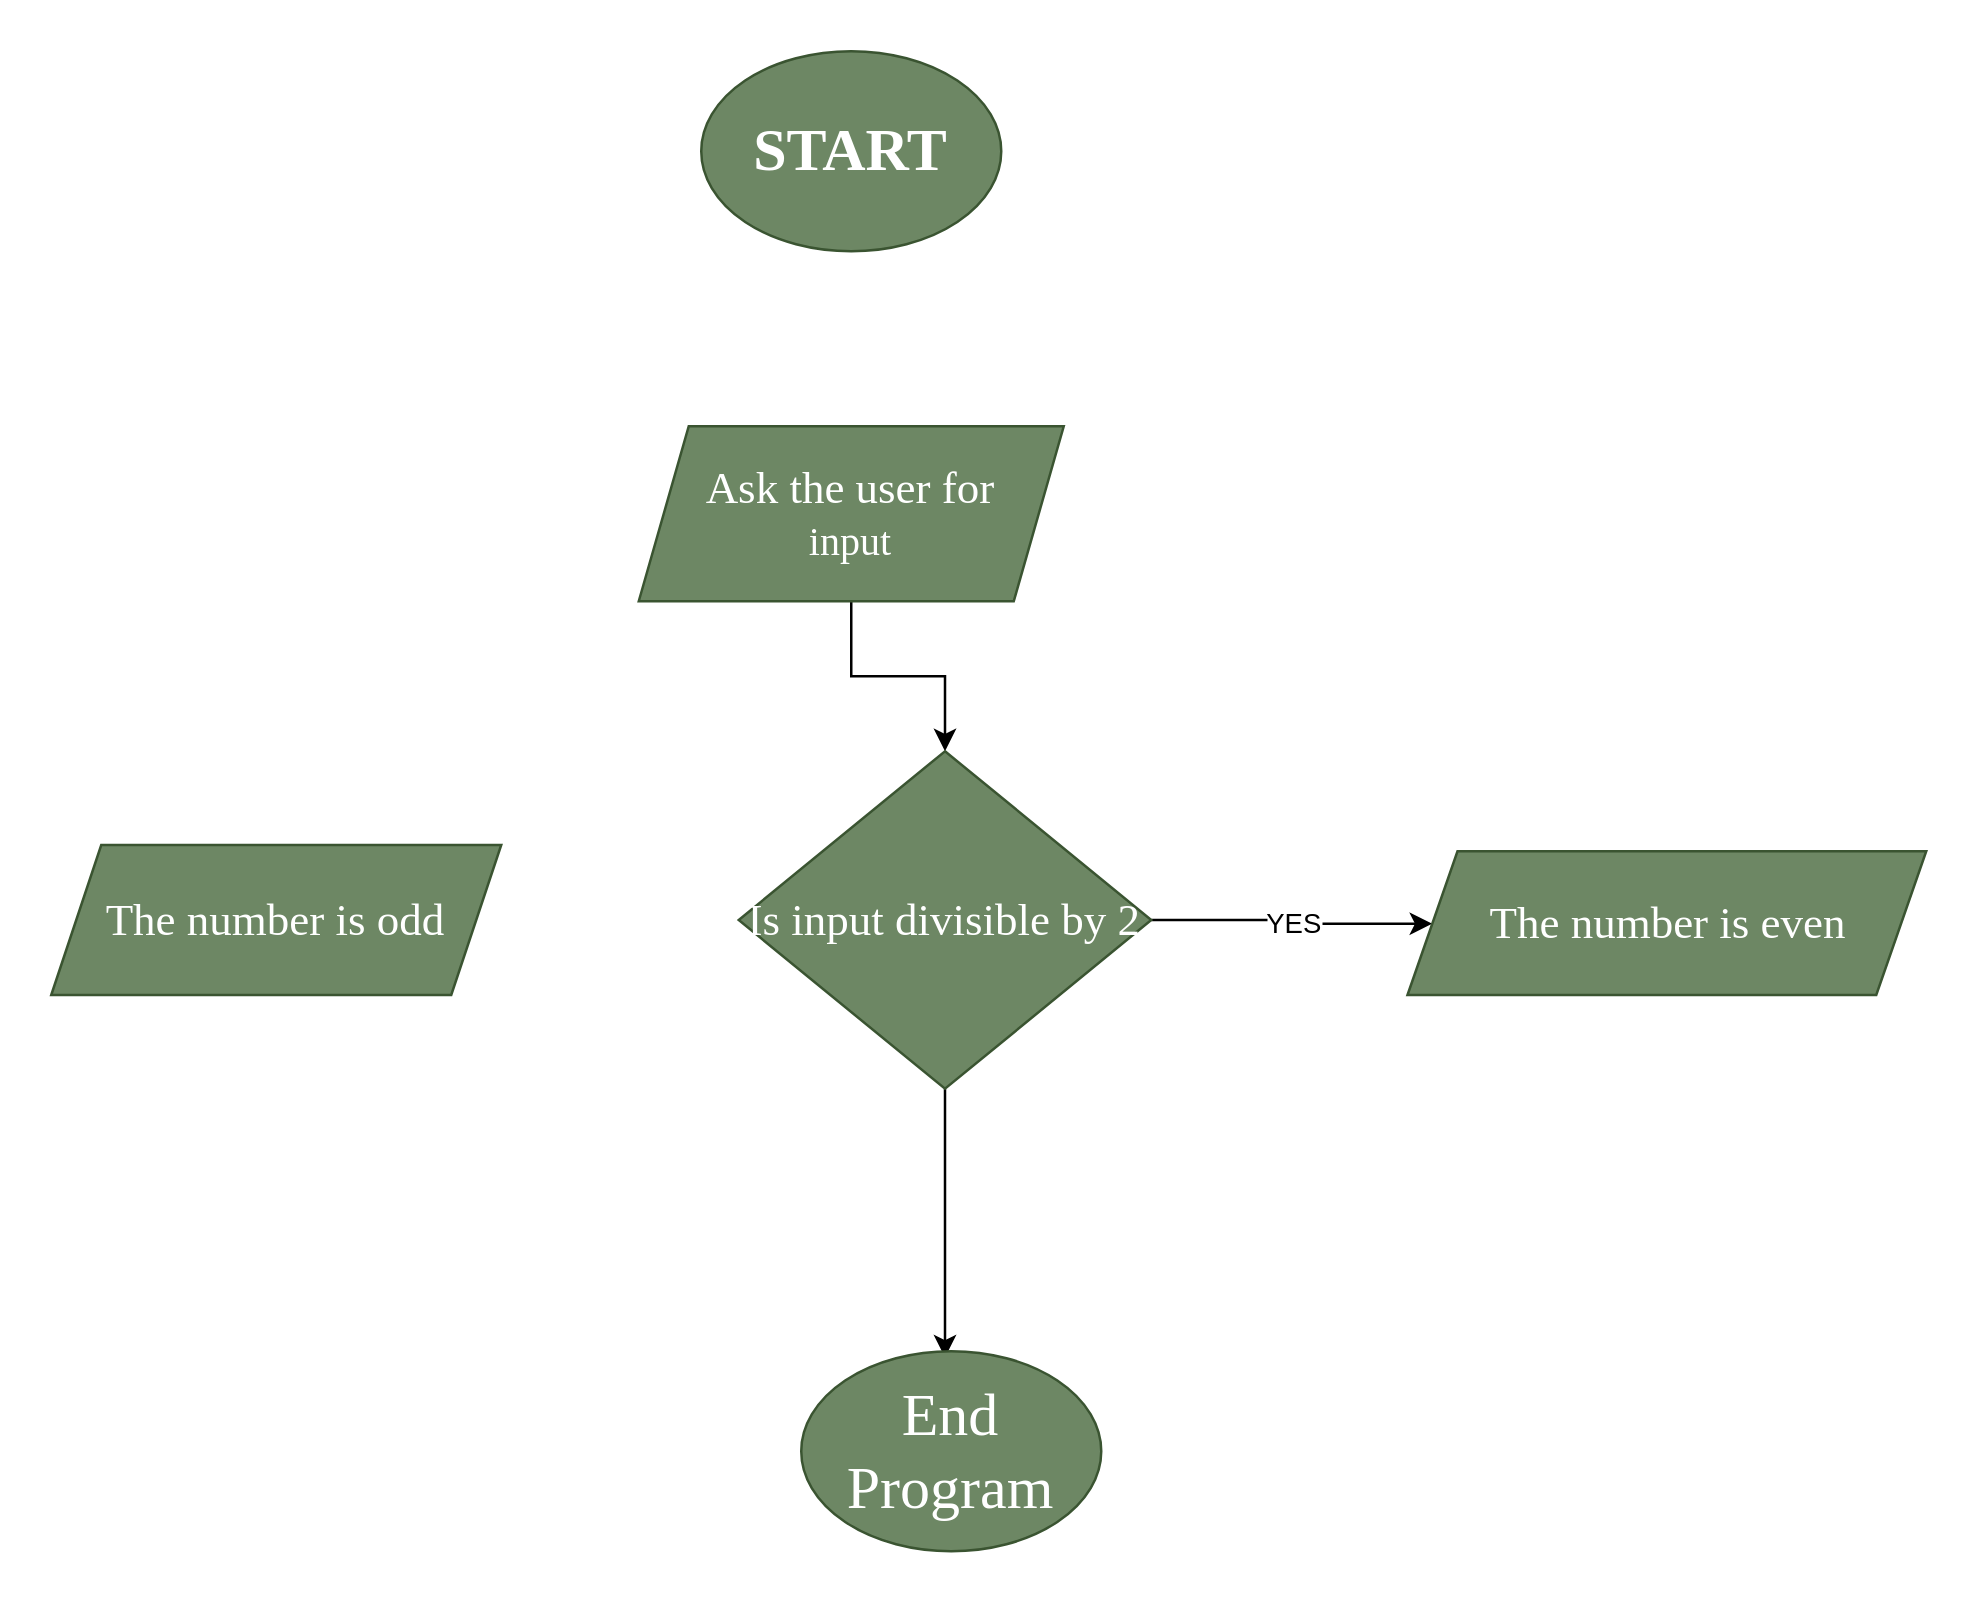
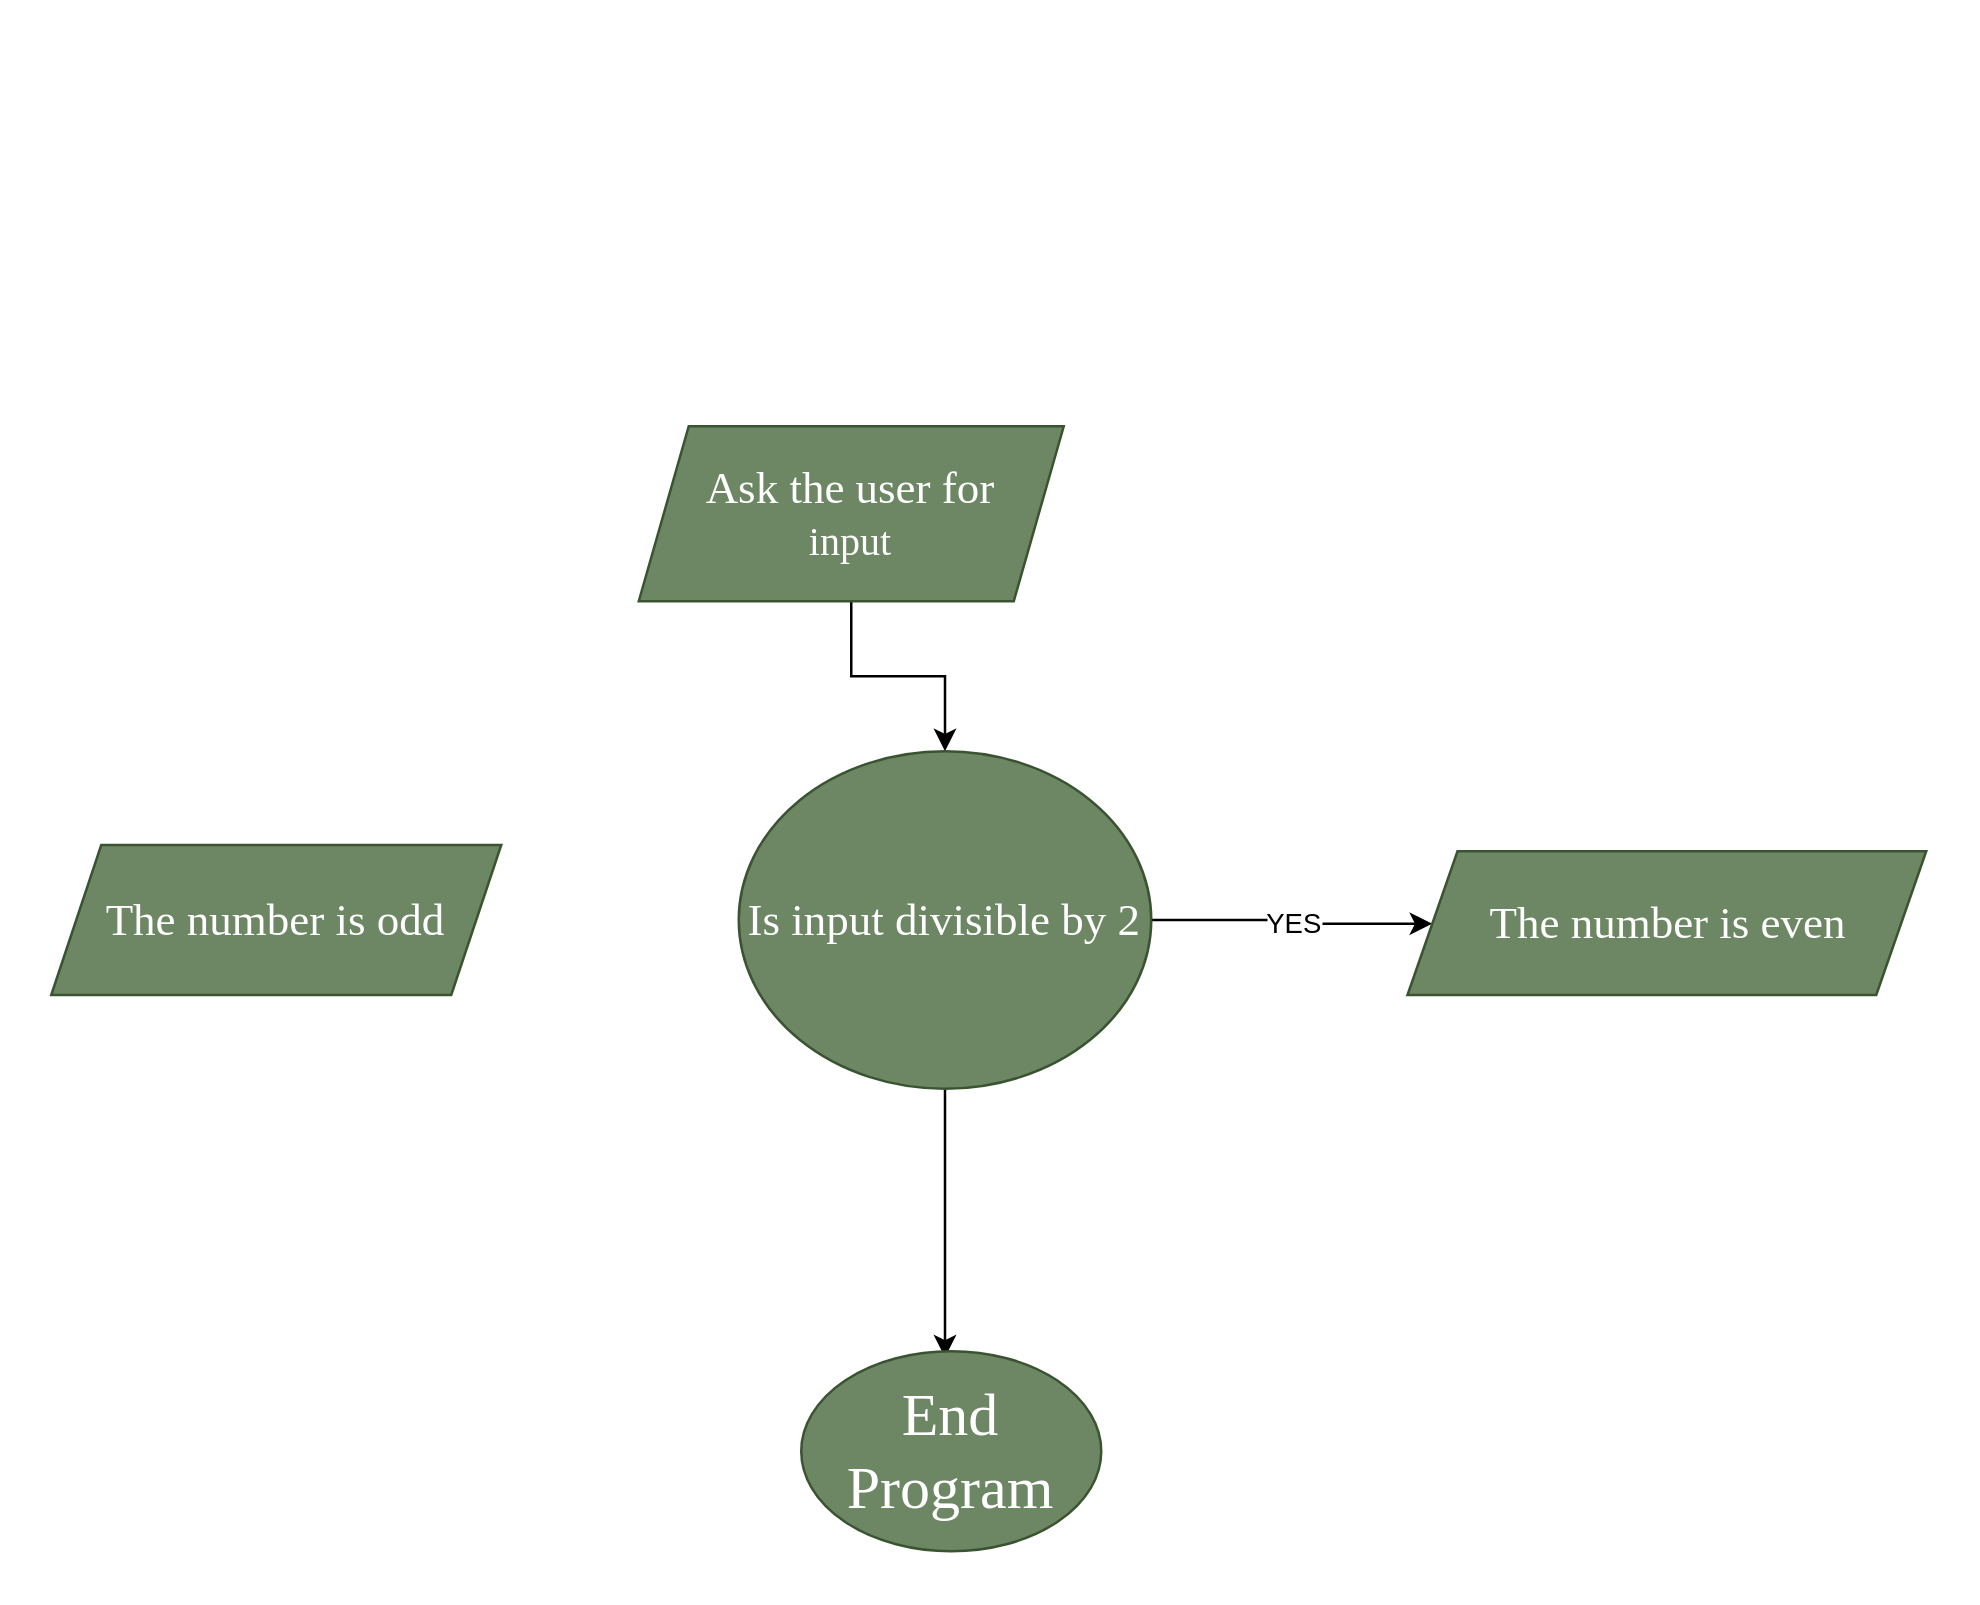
(851, 151) -> none
(945, 920) -> (945, 920)
